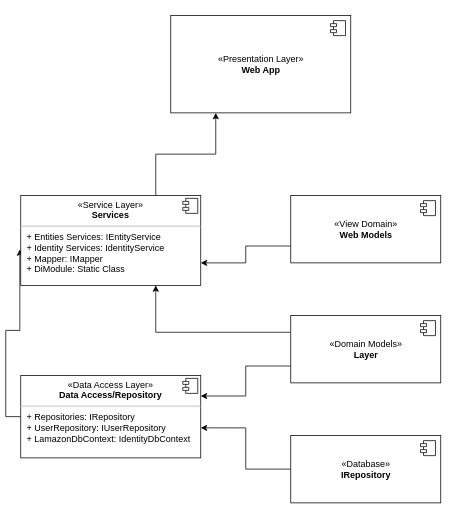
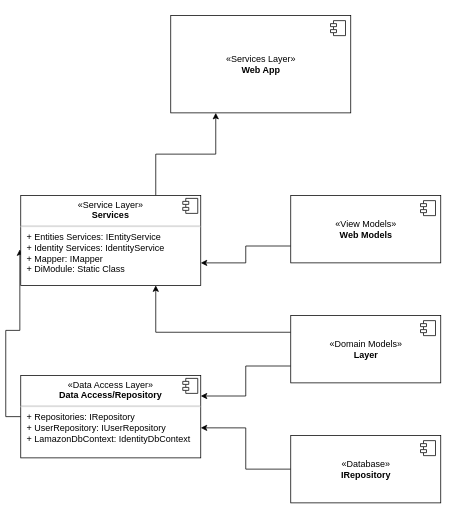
(261, 64) -> (261, 64)
(366, 229) -> (366, 229)
